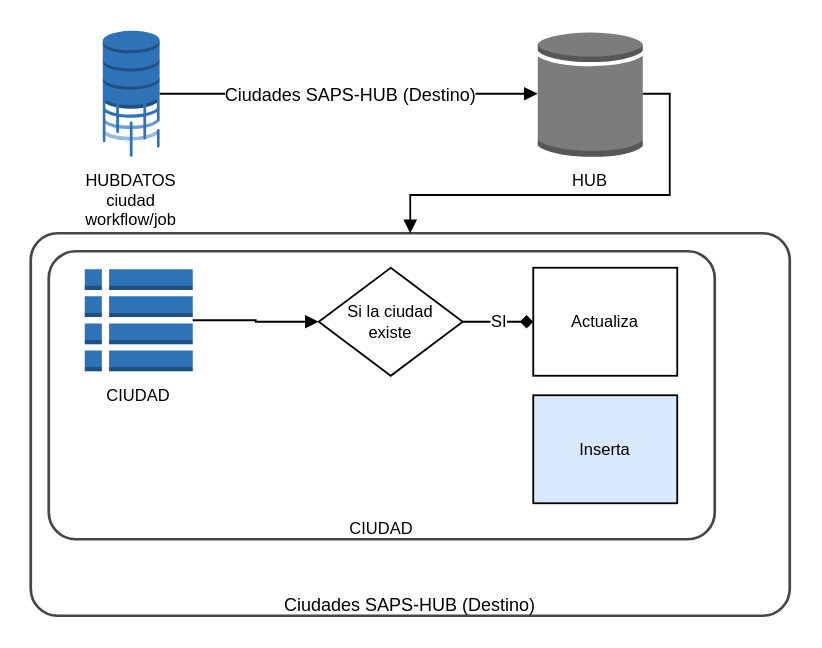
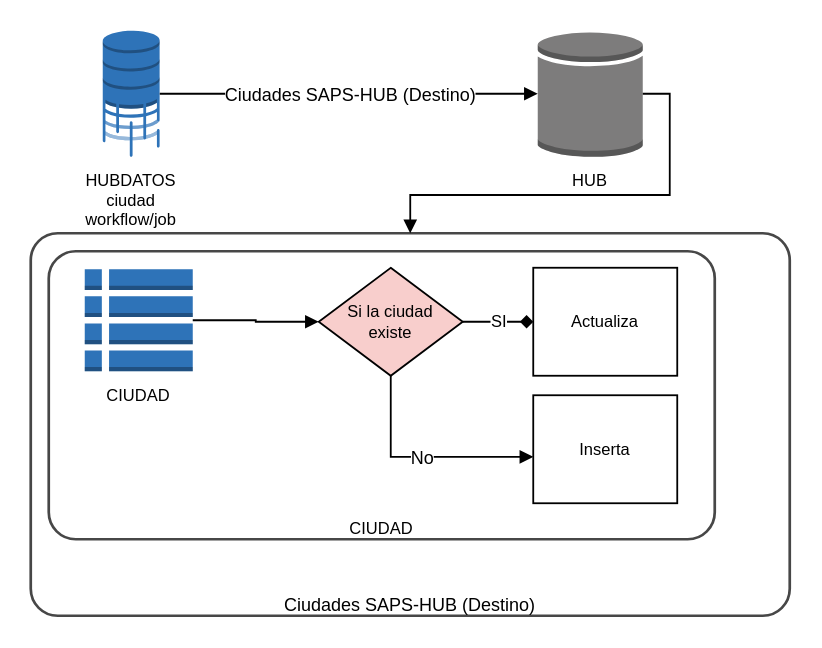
(391, 322) -> (391, 322)
(605, 449) -> (605, 449)
none -> (410, 457)
